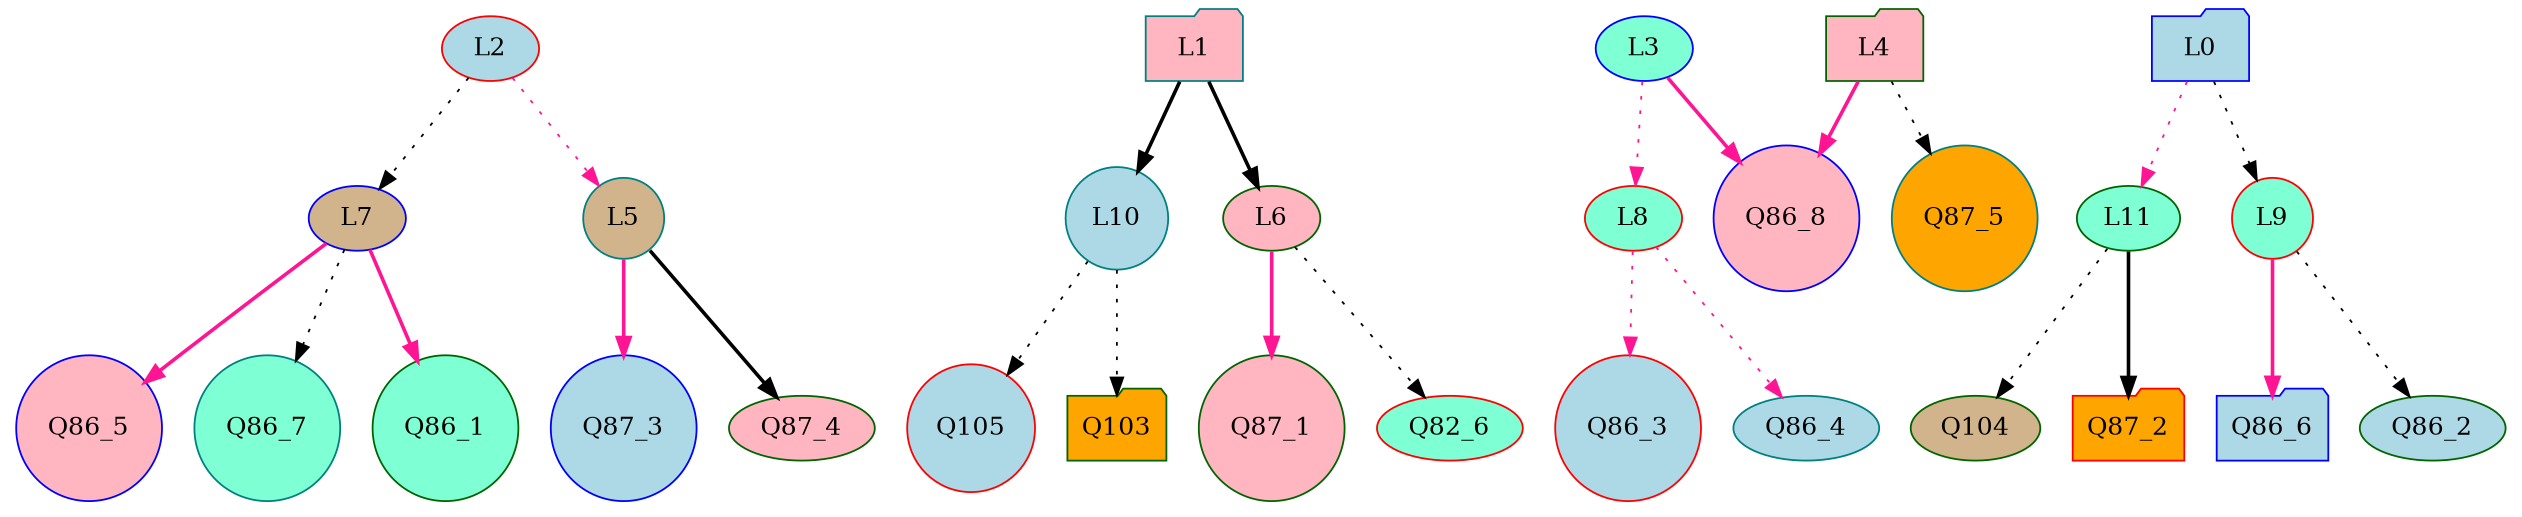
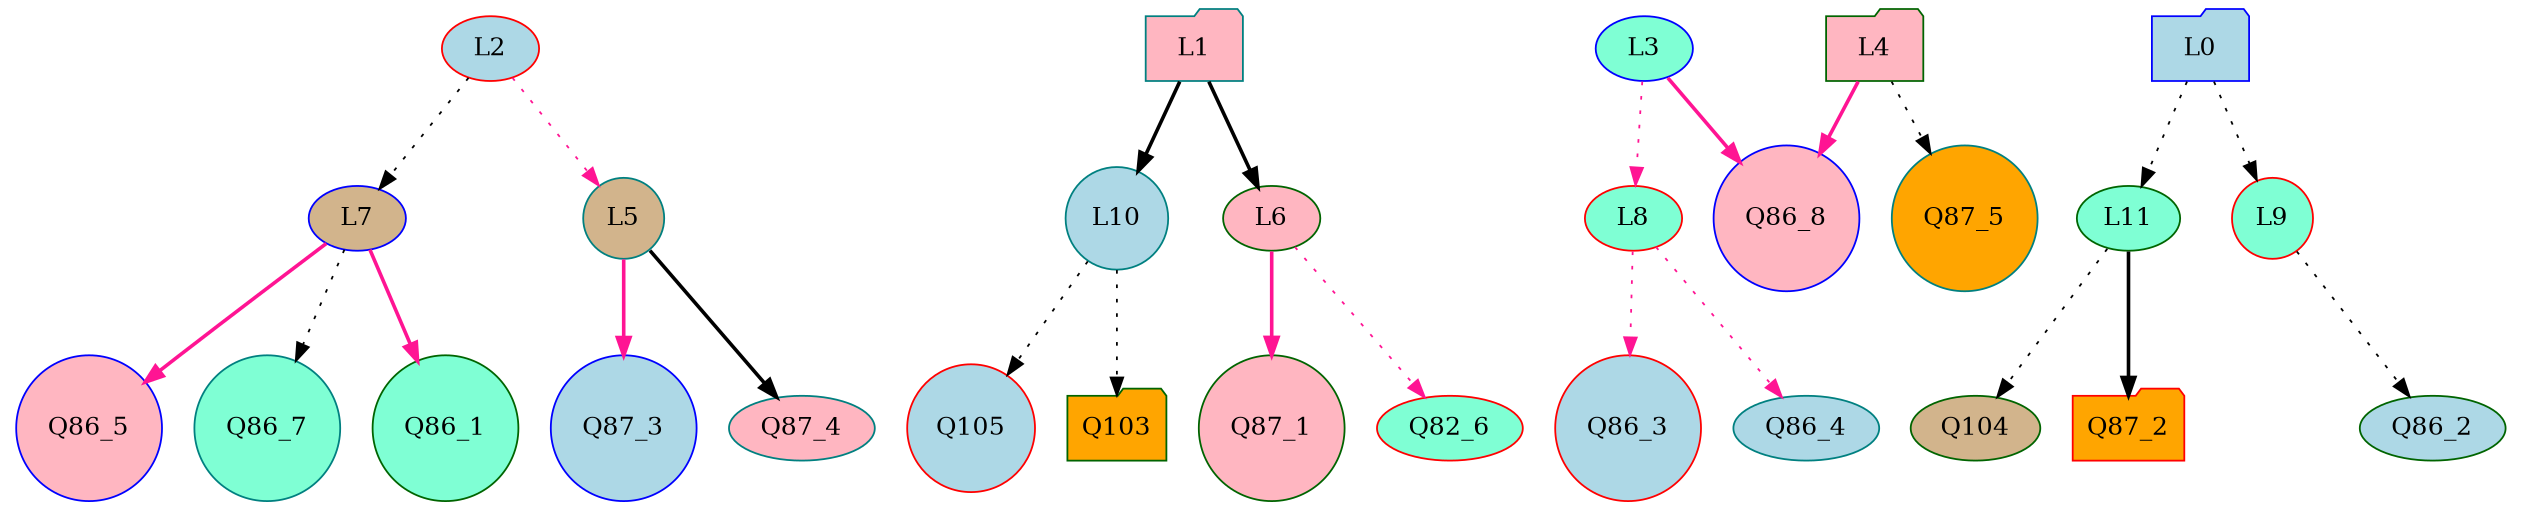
(2168, 125) -> (2168, 125)
(1354, 315) -> (1354, 315)
(802, 428) -> (802, 428)
(2272, 428) -> none
